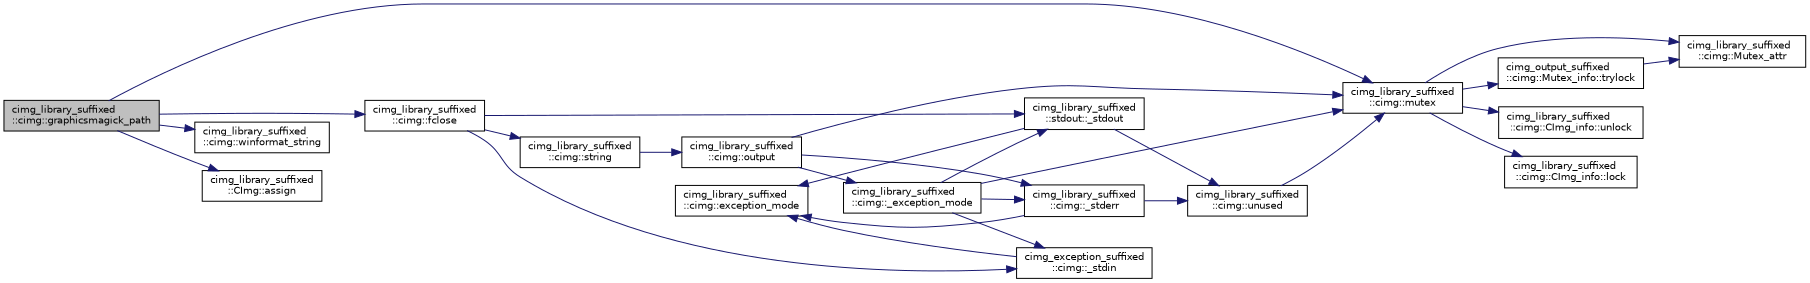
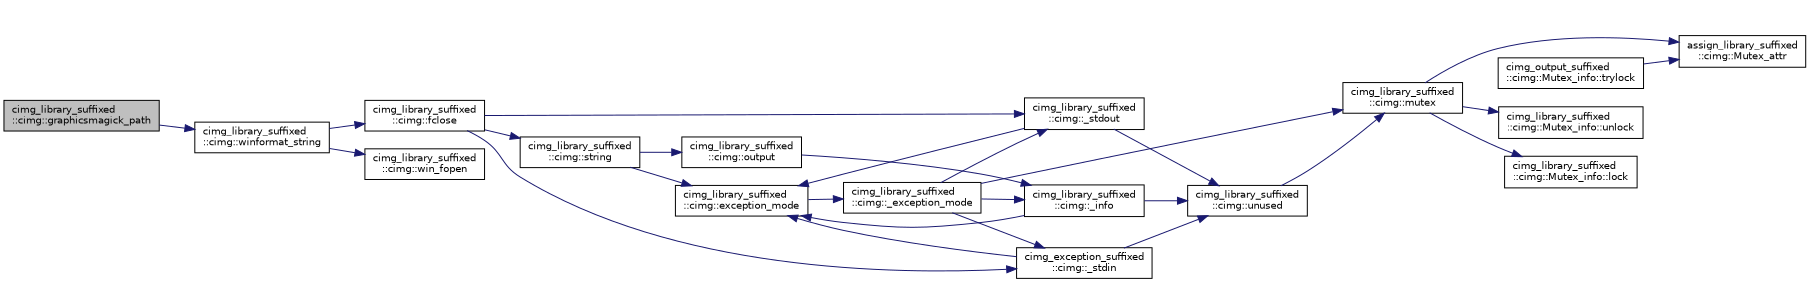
(733, 4) -> none
(1742, 51) -> (1742, 51)
(1059, 86) -> none
(1475, 87) -> none
(257, 113) -> (342, 127)
(1084, 114) -> (1084, 114)
(1571, 123) -> (1571, 123)
none -> (425, 164)
(1571, 172) -> (1571, 172)
(821, 173) -> (821, 199)
none -> (656, 175)
(262, 186) -> none
(1084, 201) -> (1084, 201)
none -> (1161, 234)
